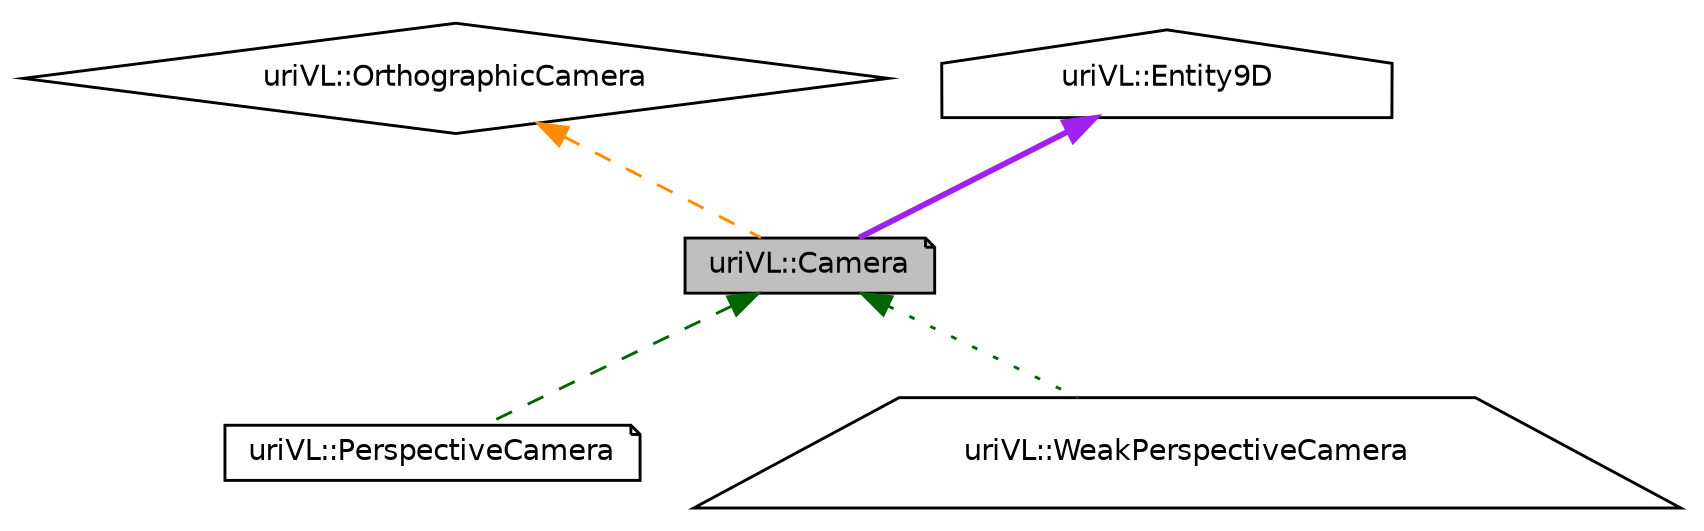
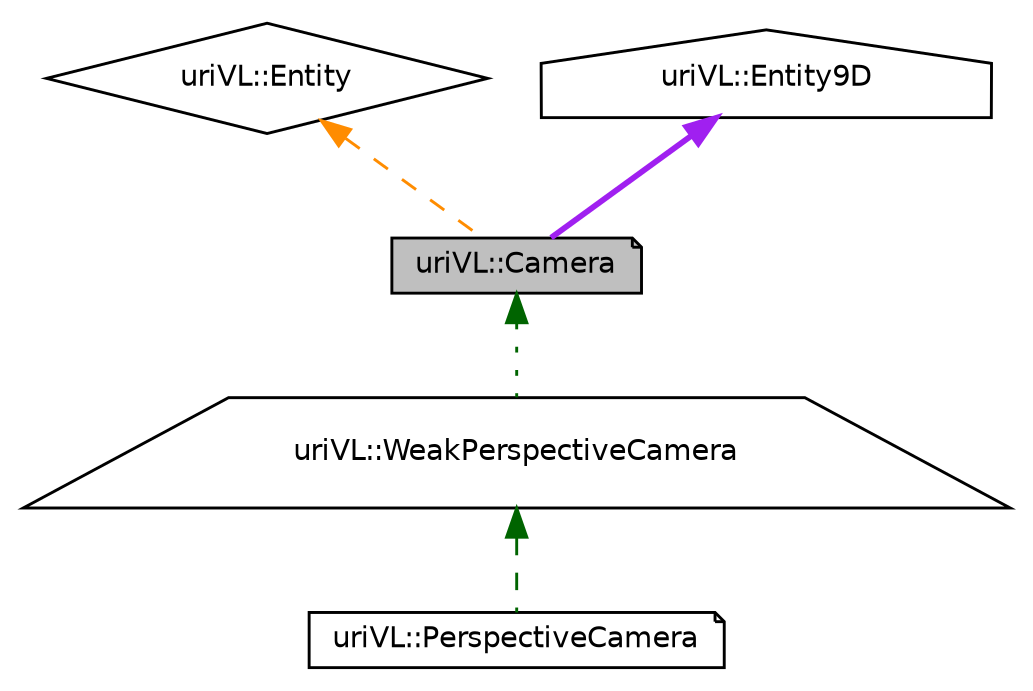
(456, 78) -> (267, 78)
(608, 365) -> (517, 575)
